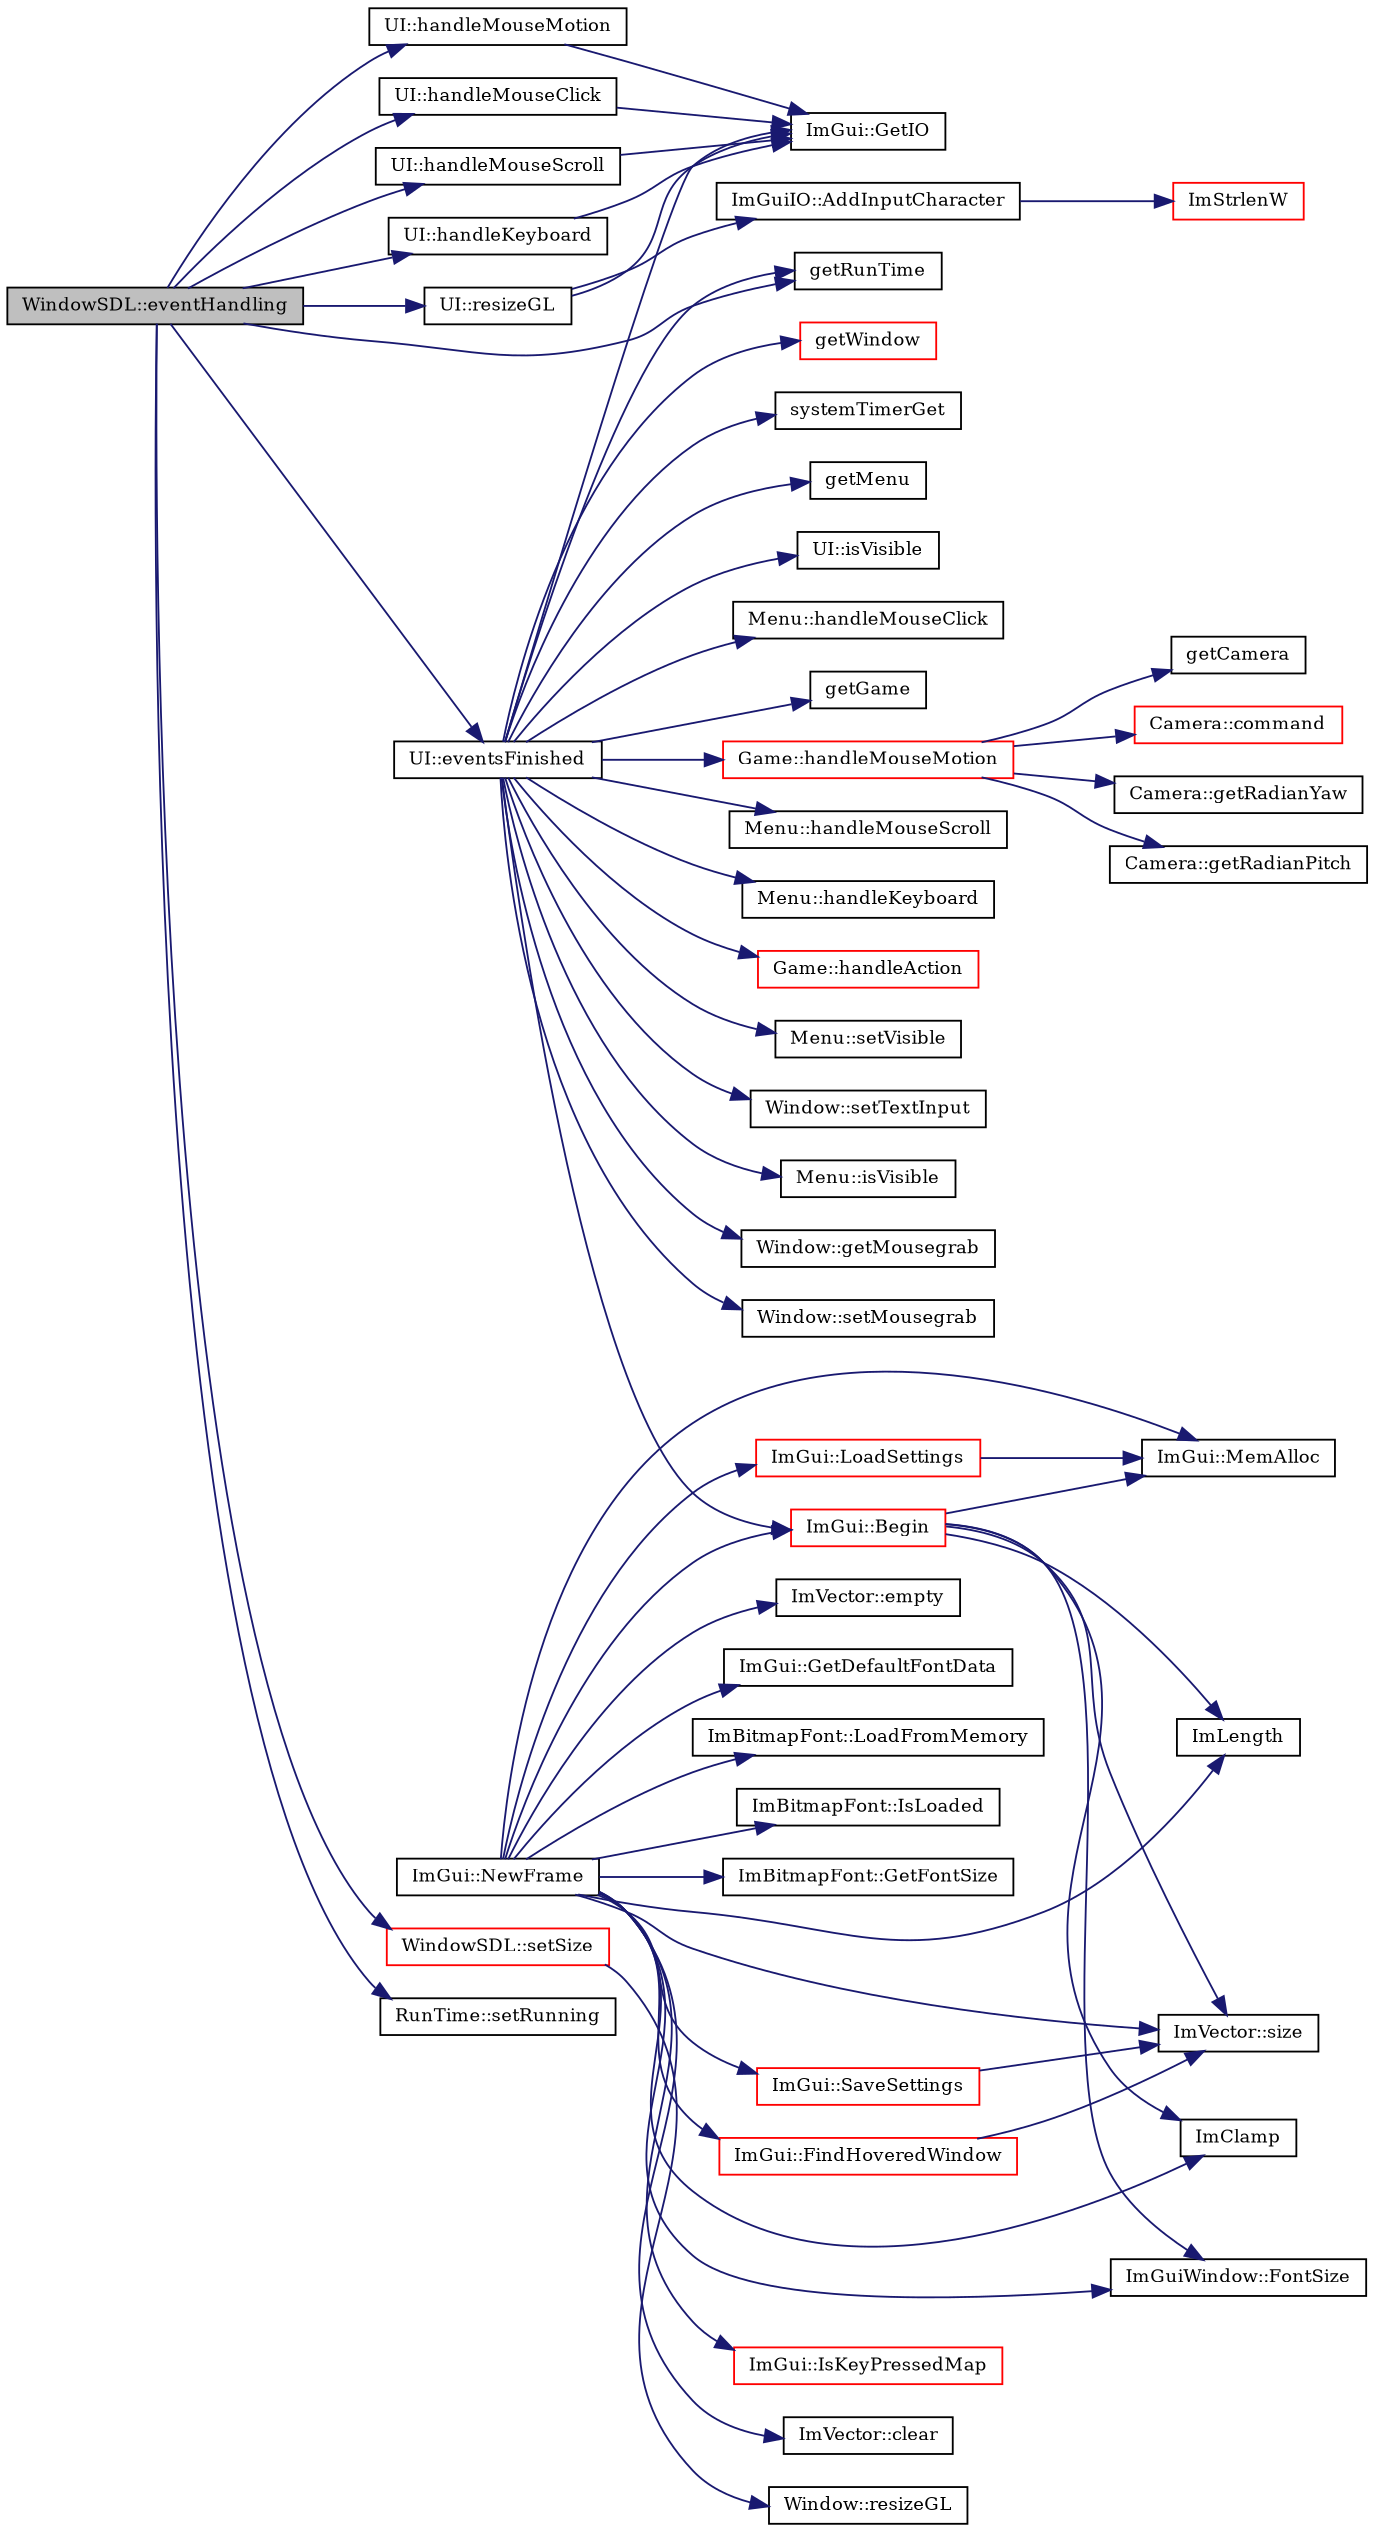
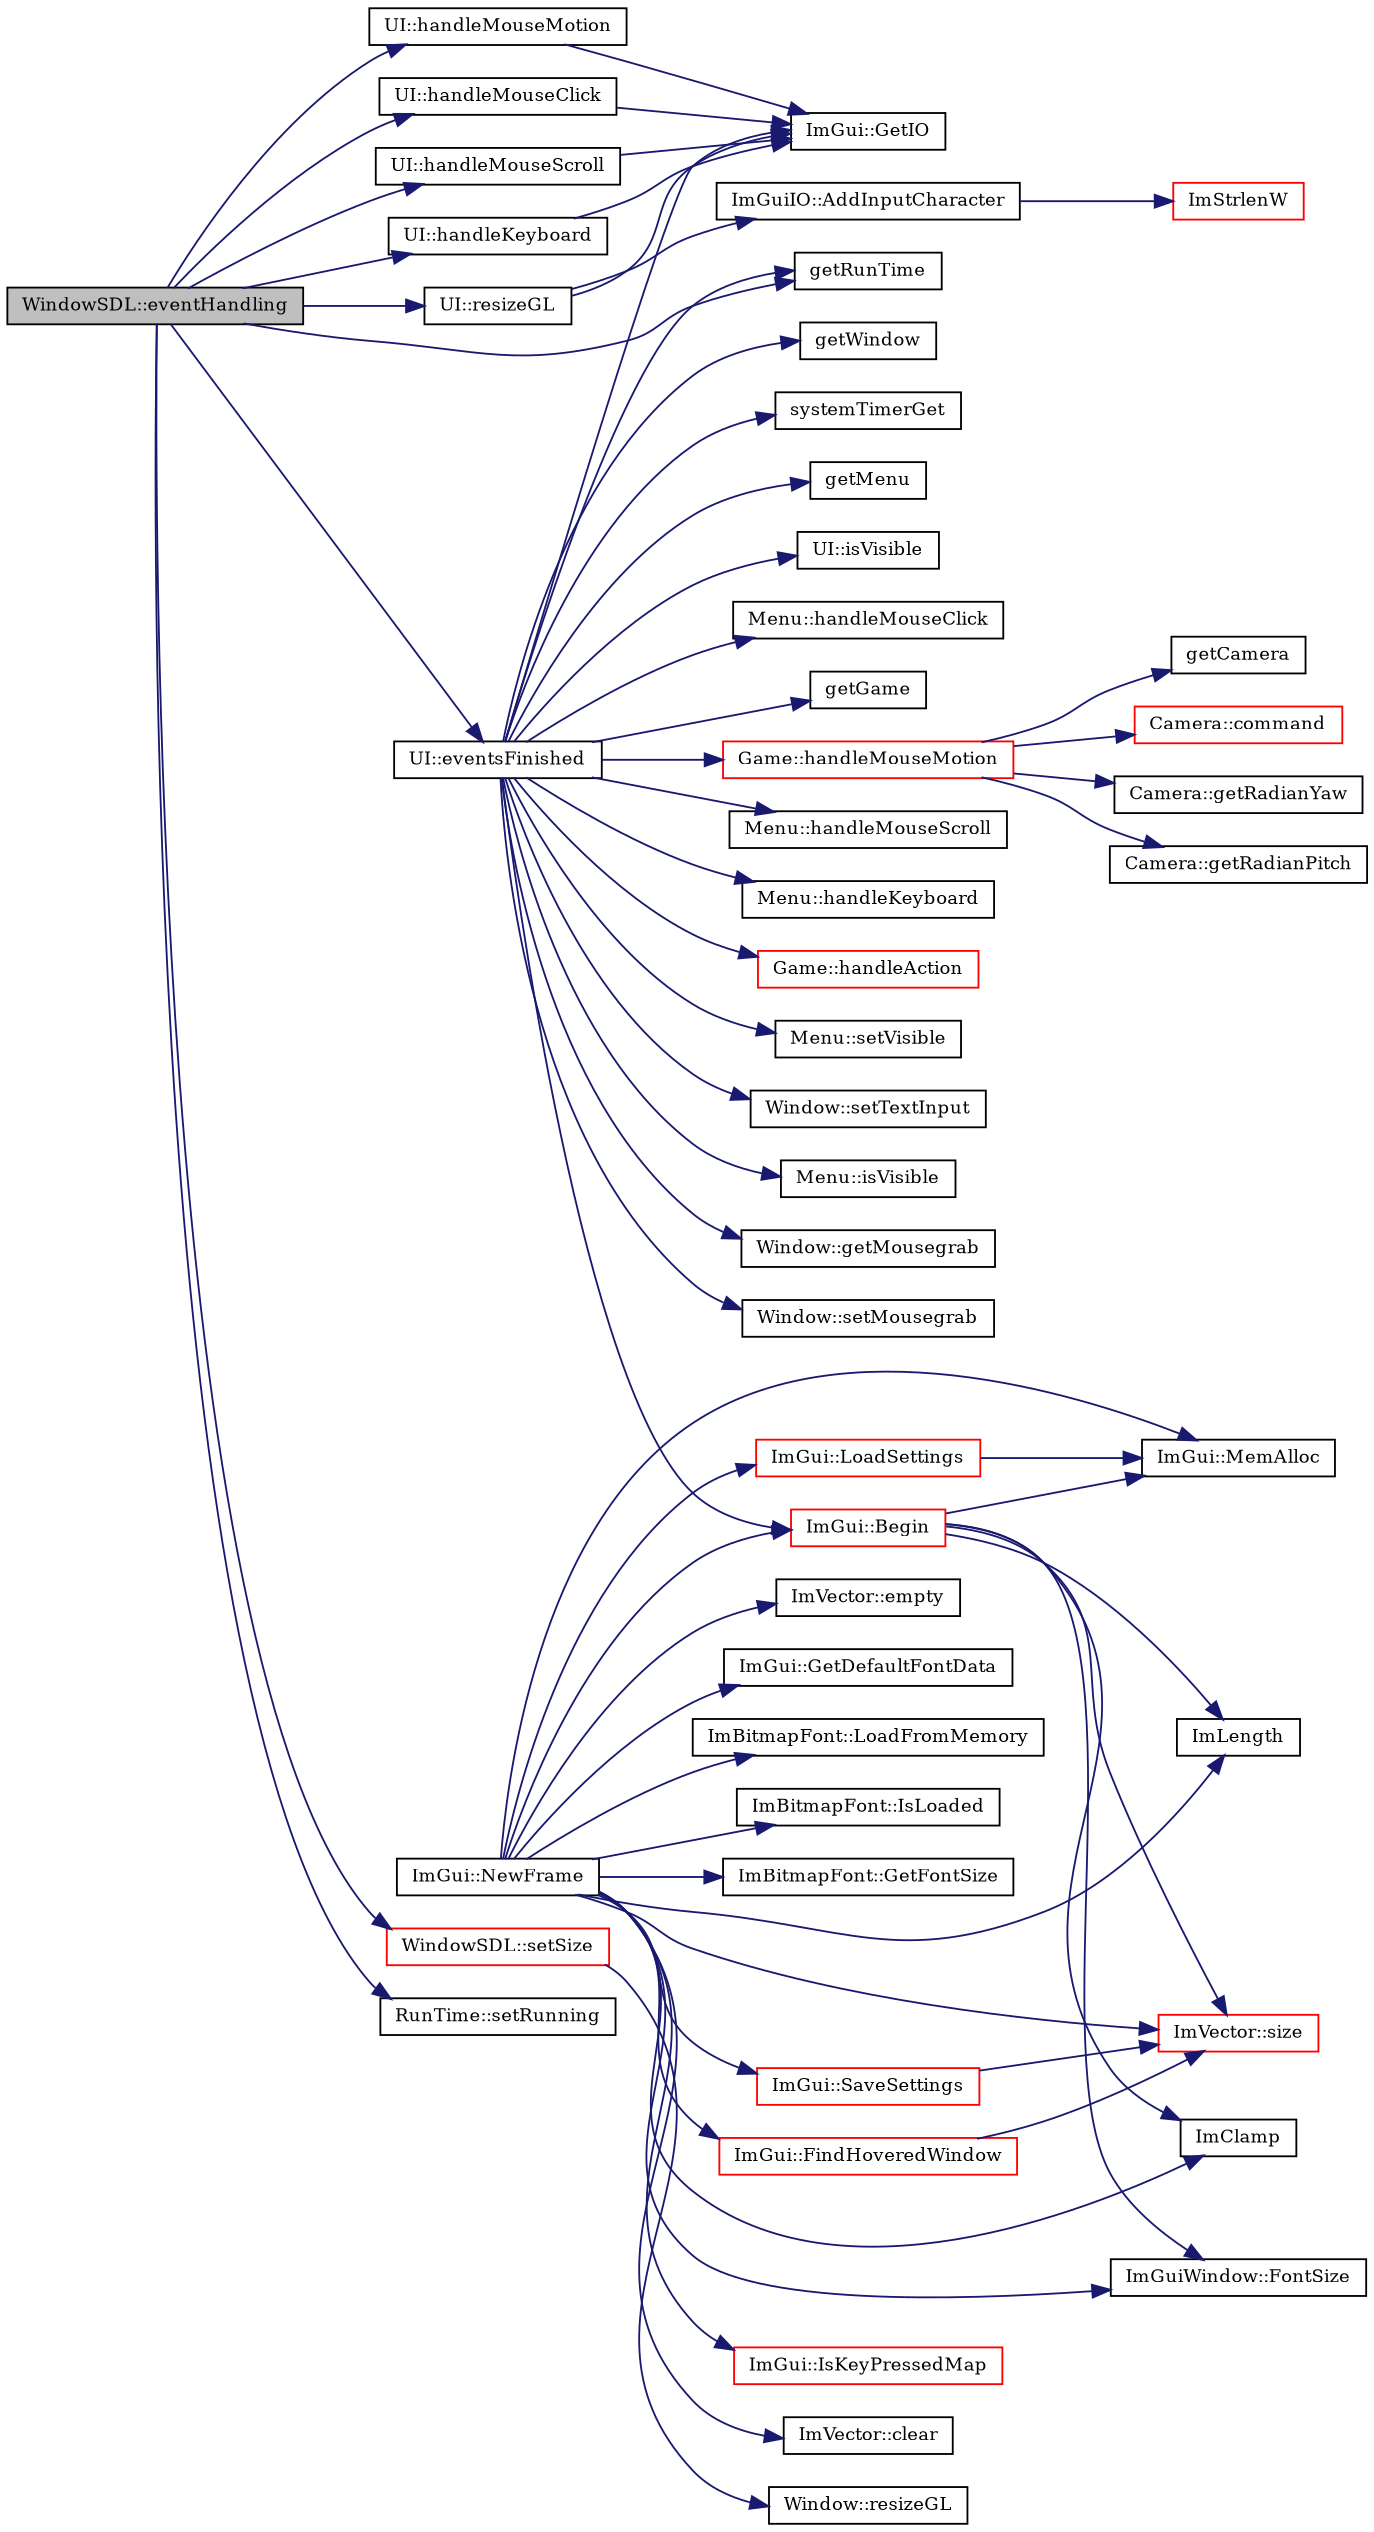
(868, 341) -> (868, 341)
(1238, 2033) -> (1238, 2033)
